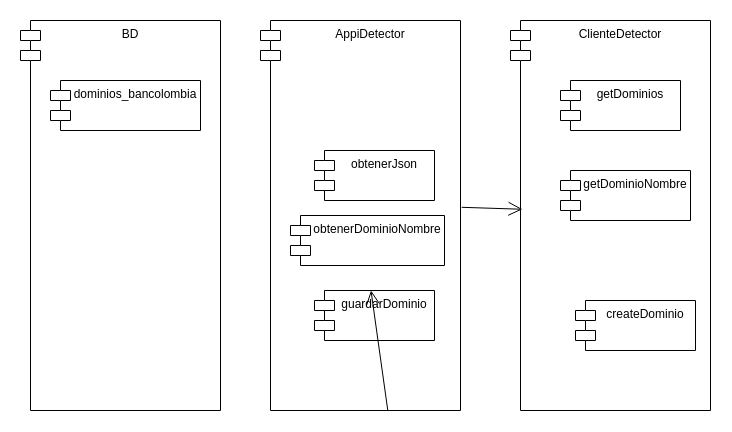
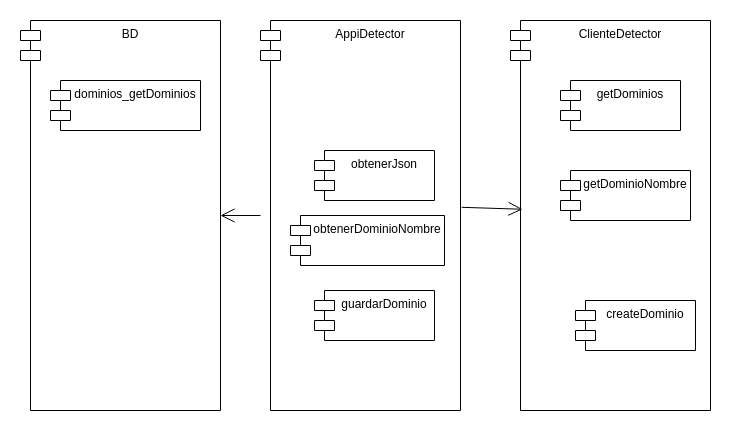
(135, 94) -> (135, 94)
(380, 352) -> (242, 216)
